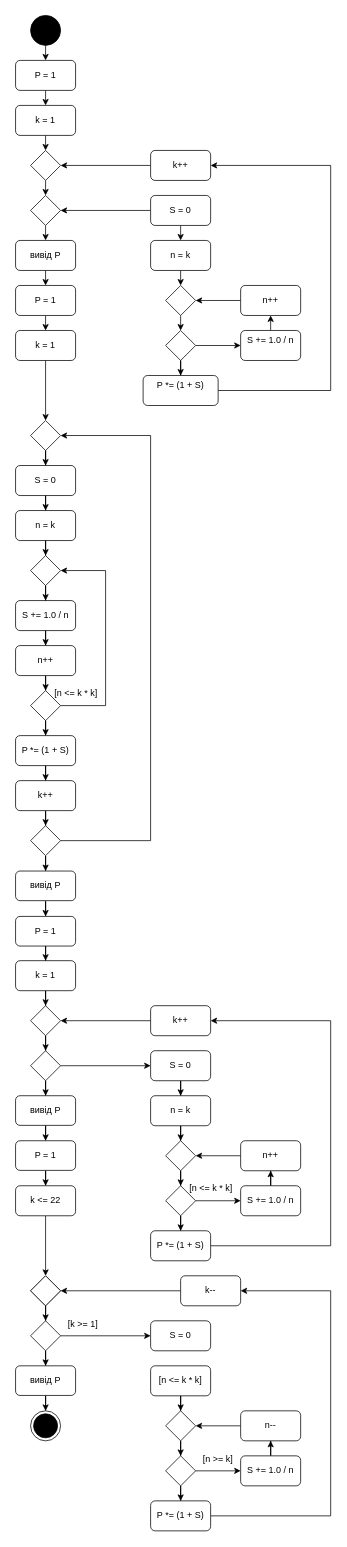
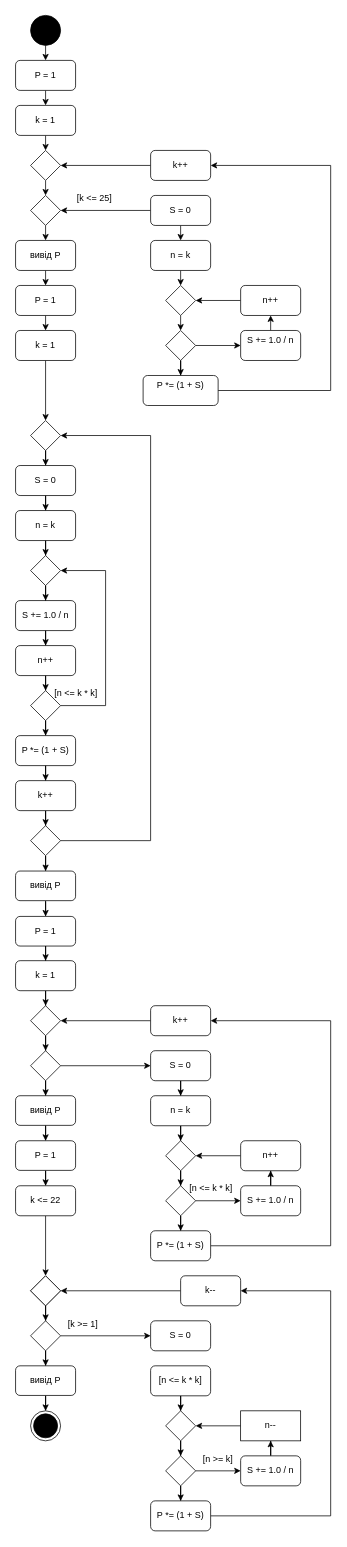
none -> (94, 199)
(270, 1425) -> (270, 1425)
